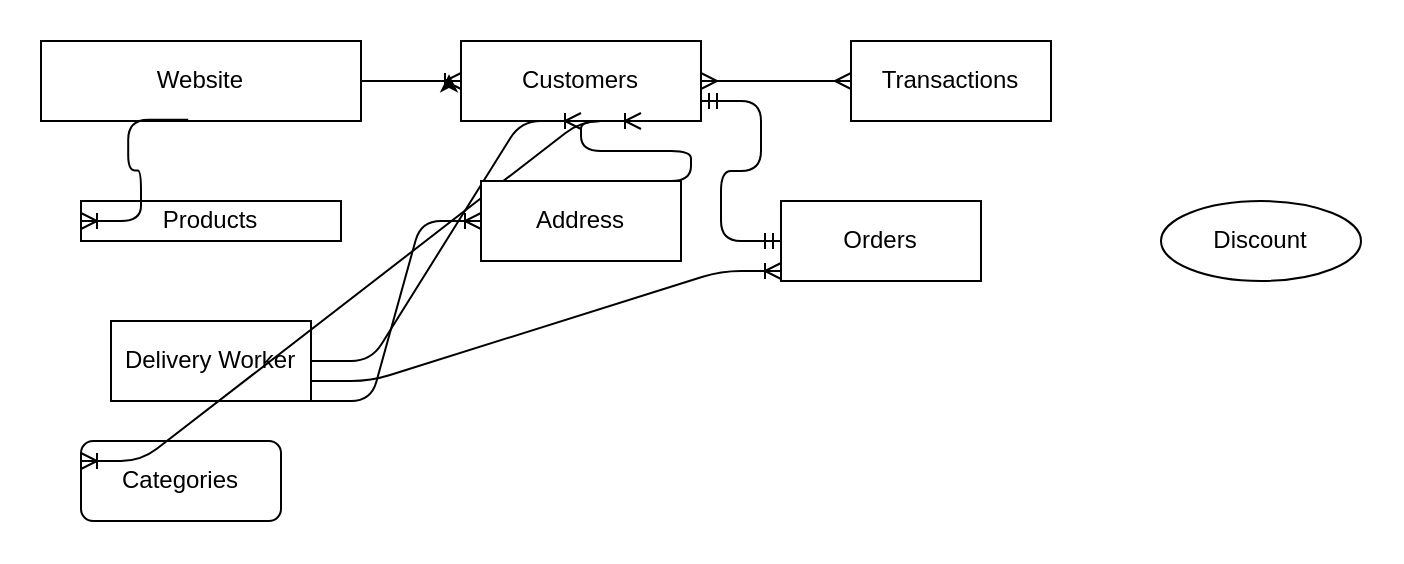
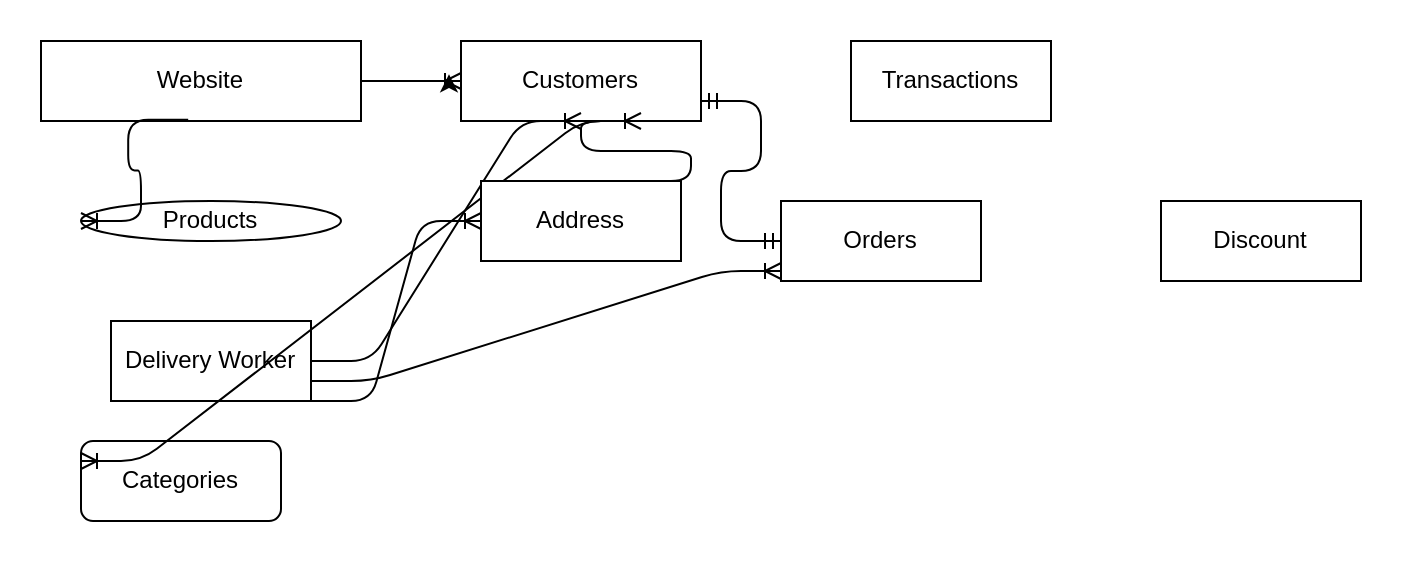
(775, 81) -> none
(211, 221) -> (211, 221)
(1261, 241) -> (1261, 241)
